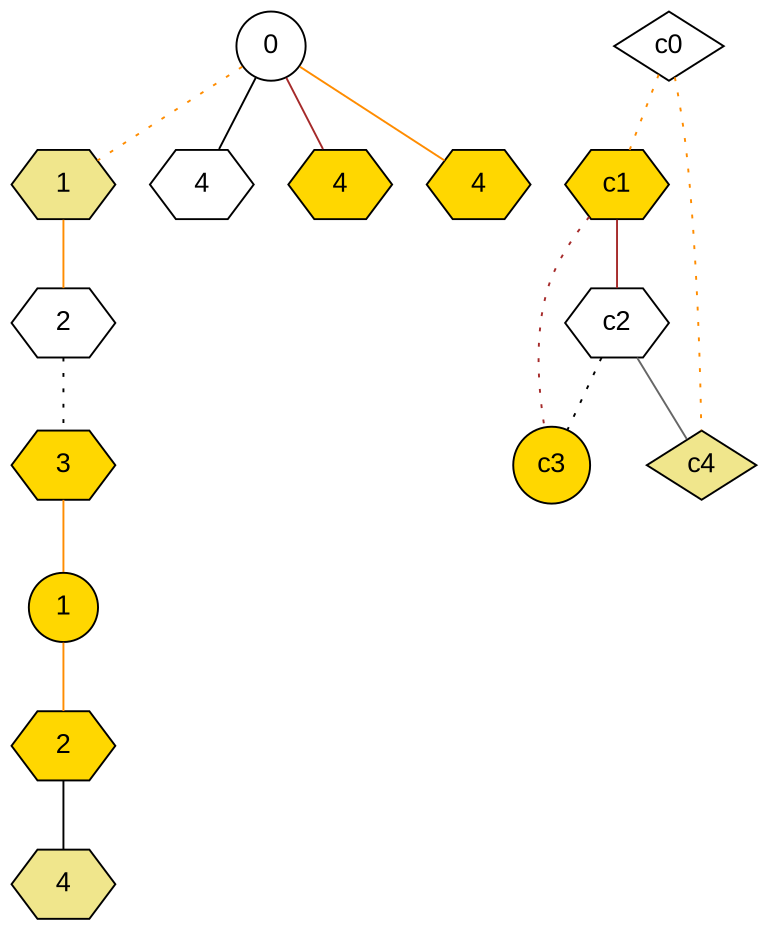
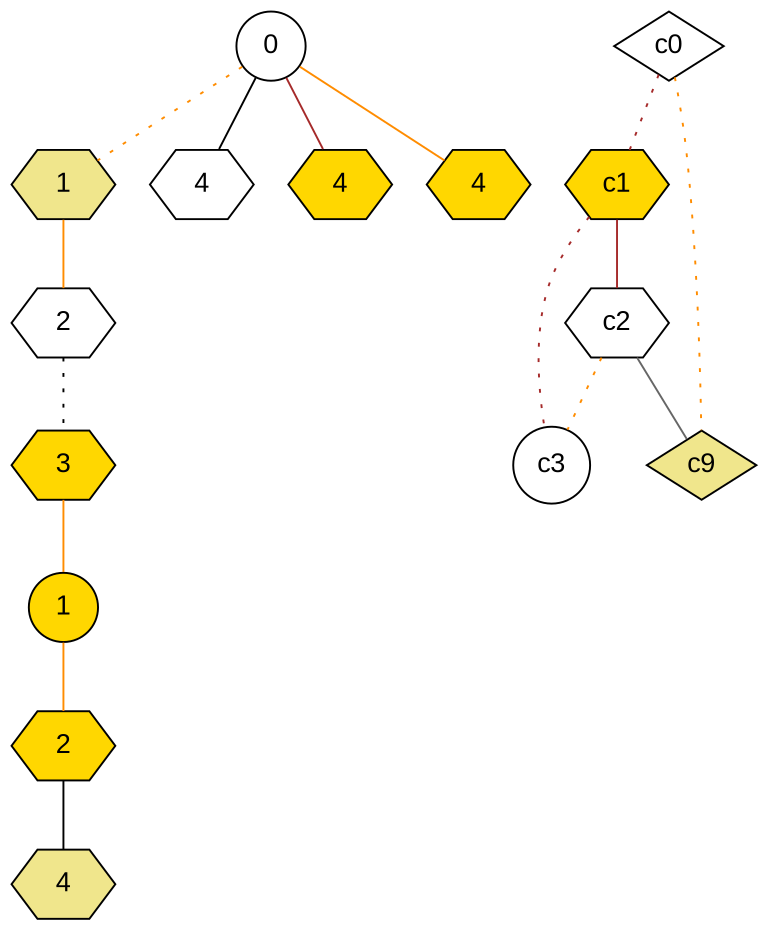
(644, 112) -> (644, 112)
(585, 394) -> (585, 394)
(552, 465) -> (552, 465)
(702, 465) -> (702, 465)
